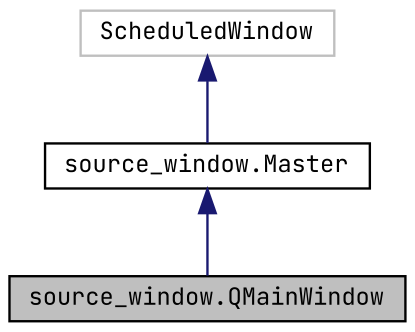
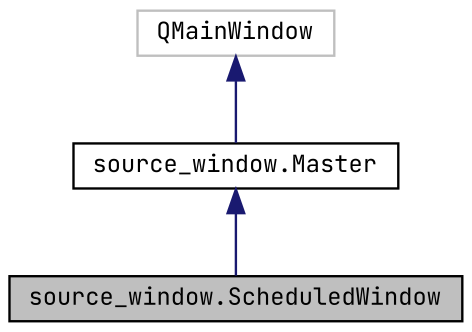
(207, 33) -> (236, 33)
(207, 299) -> (236, 299)
